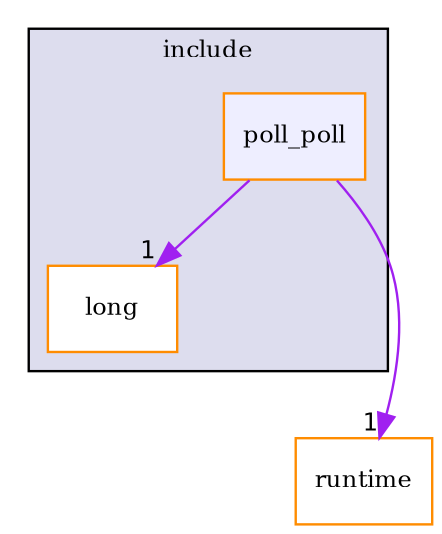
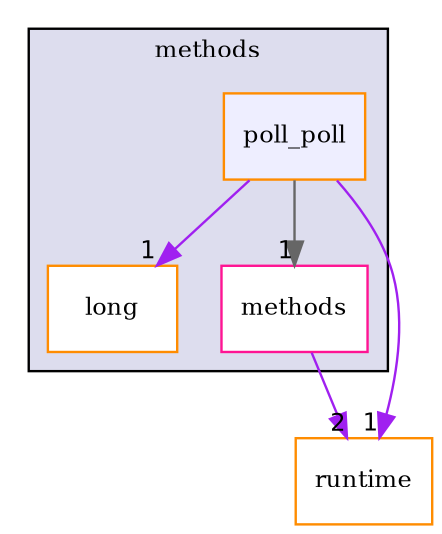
(208, 51) -> (208, 51)
none -> (295, 309)
